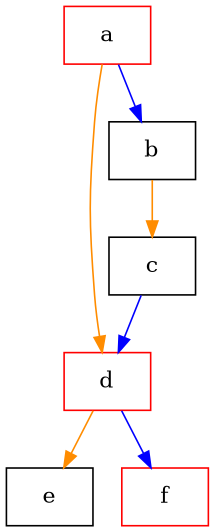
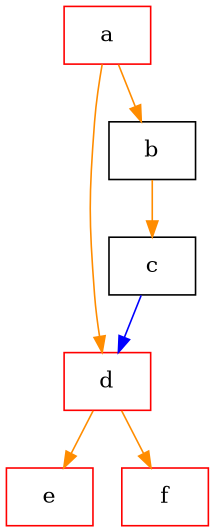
(127, 86) -> (127, 86)
(133, 432) -> (133, 432)
(50, 497) -> (50, 497)
